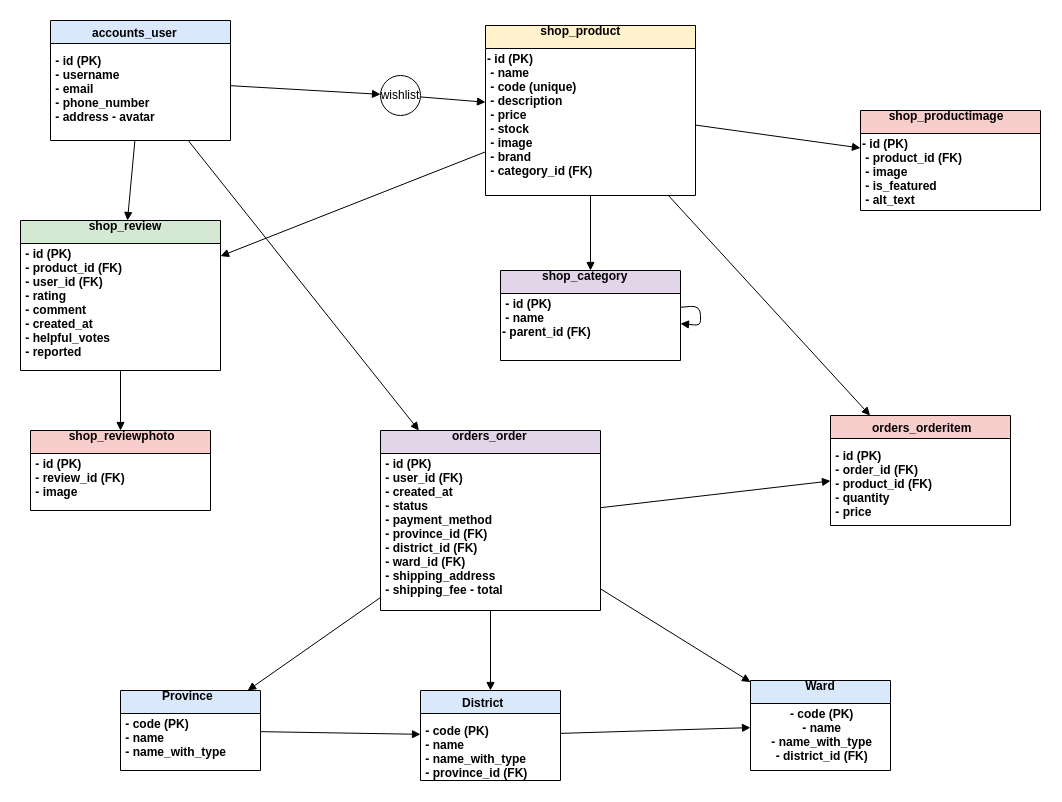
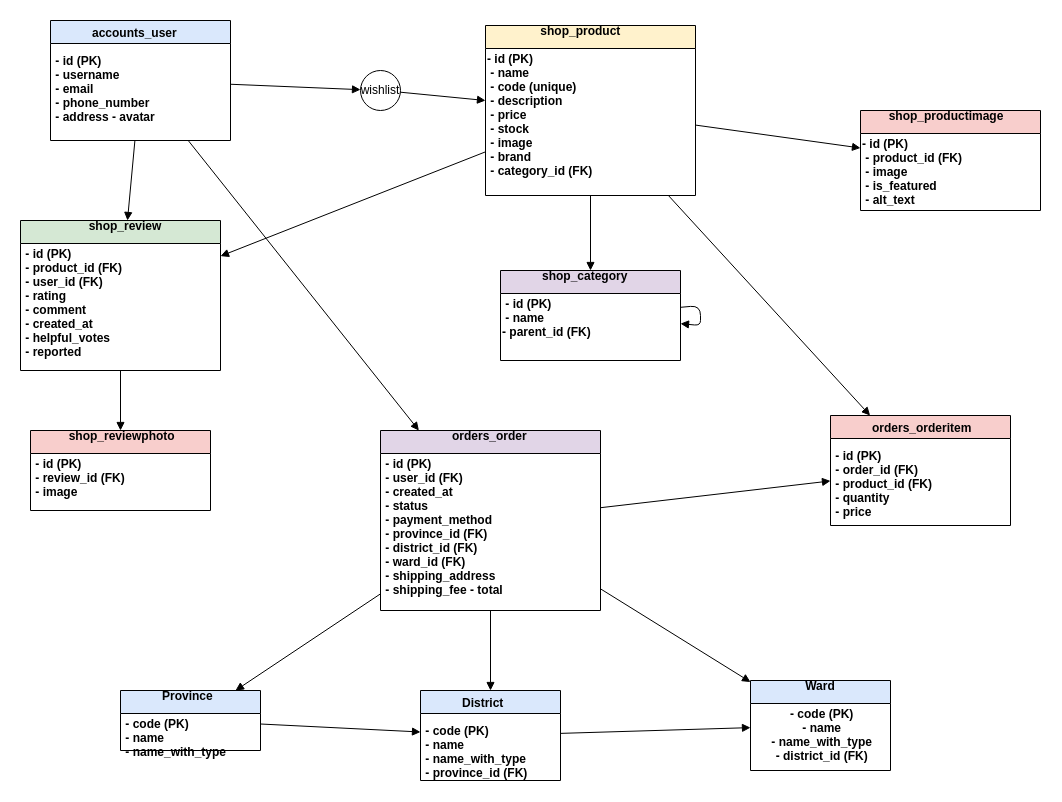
(401, 96) -> (381, 91)
(191, 731) -> (191, 721)
